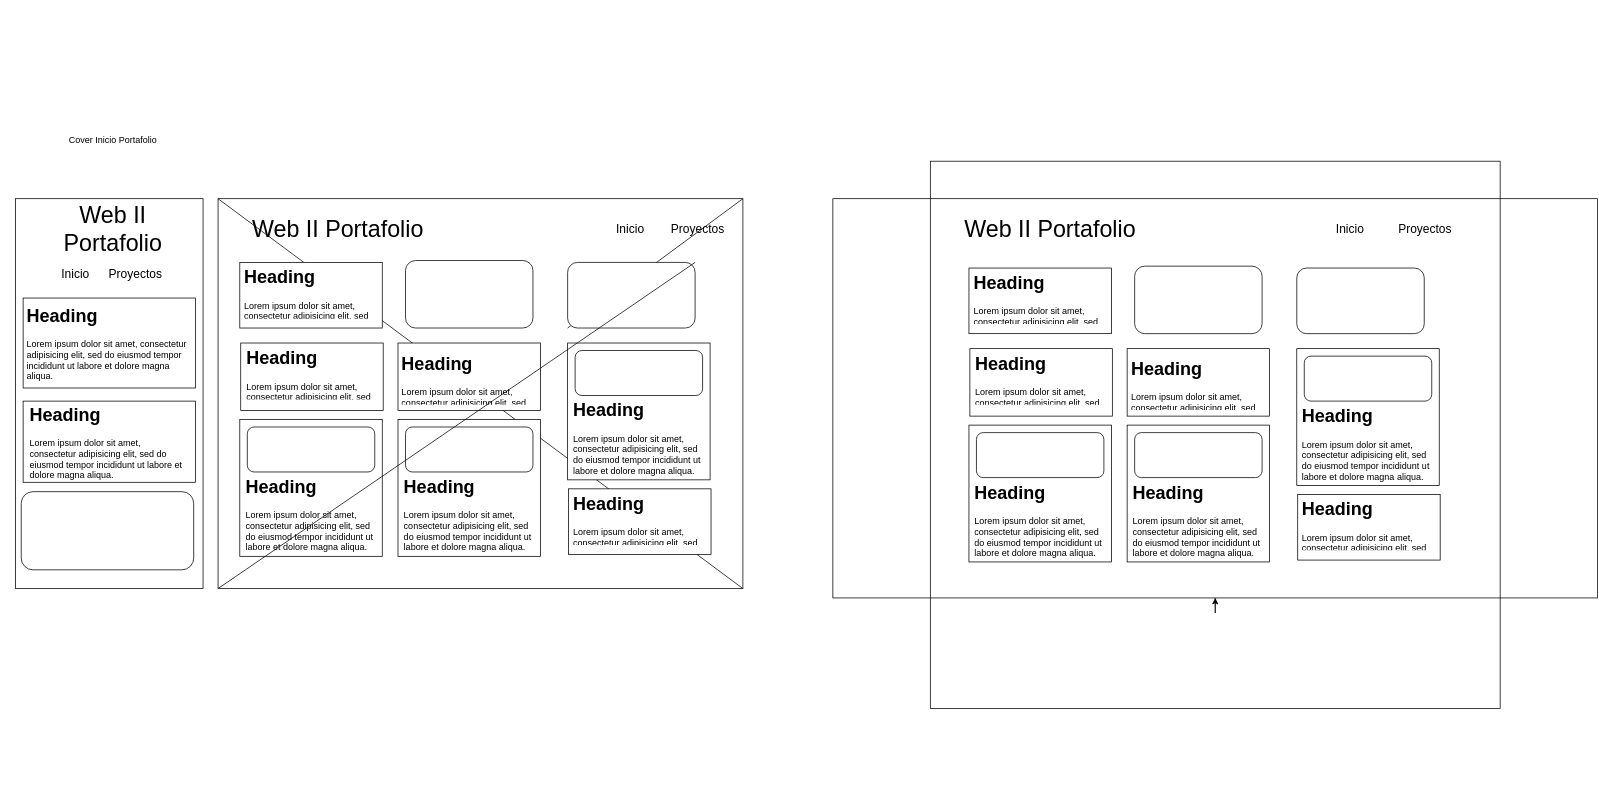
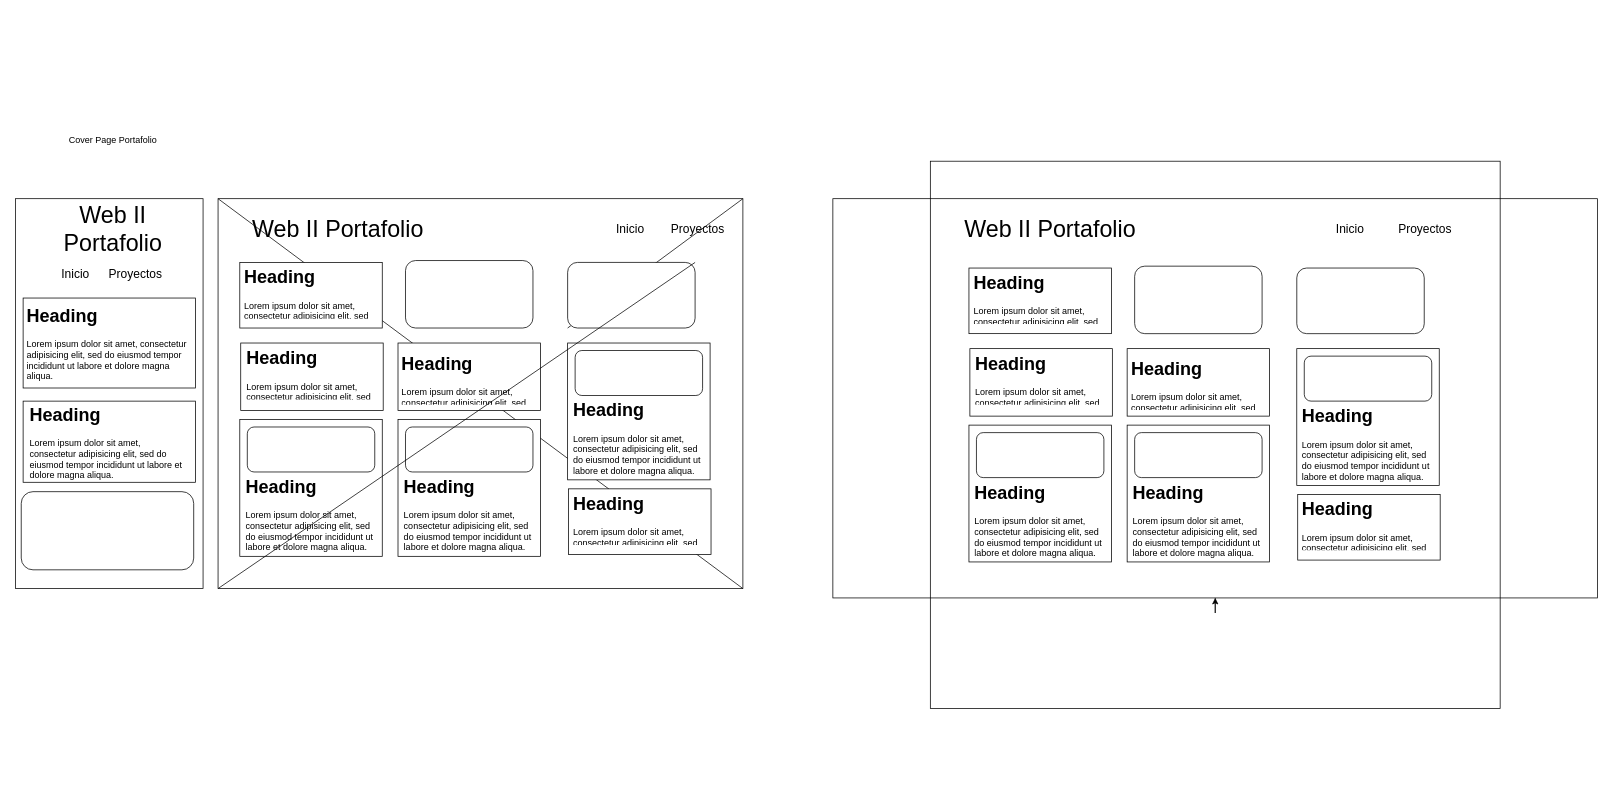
(113, 141) -> (113, 141)
